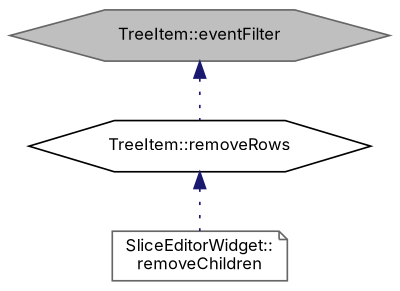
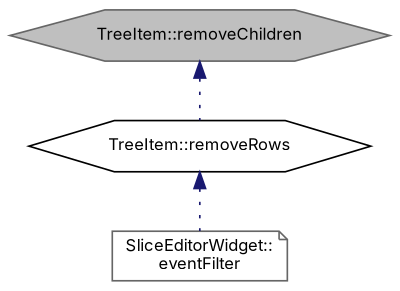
(200, 36) -> (200, 36)
(200, 256) -> (200, 256)
